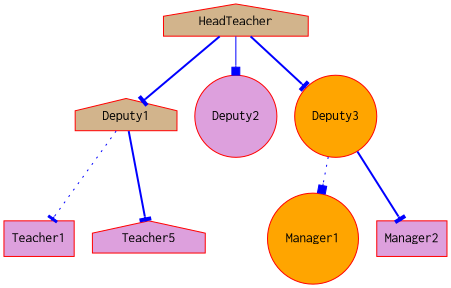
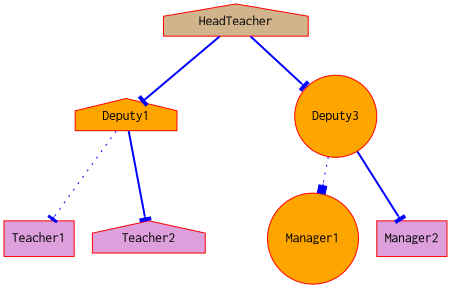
(126, 116) -> (126, 116)
(236, 116) -> none
(149, 239) -> (149, 239)
